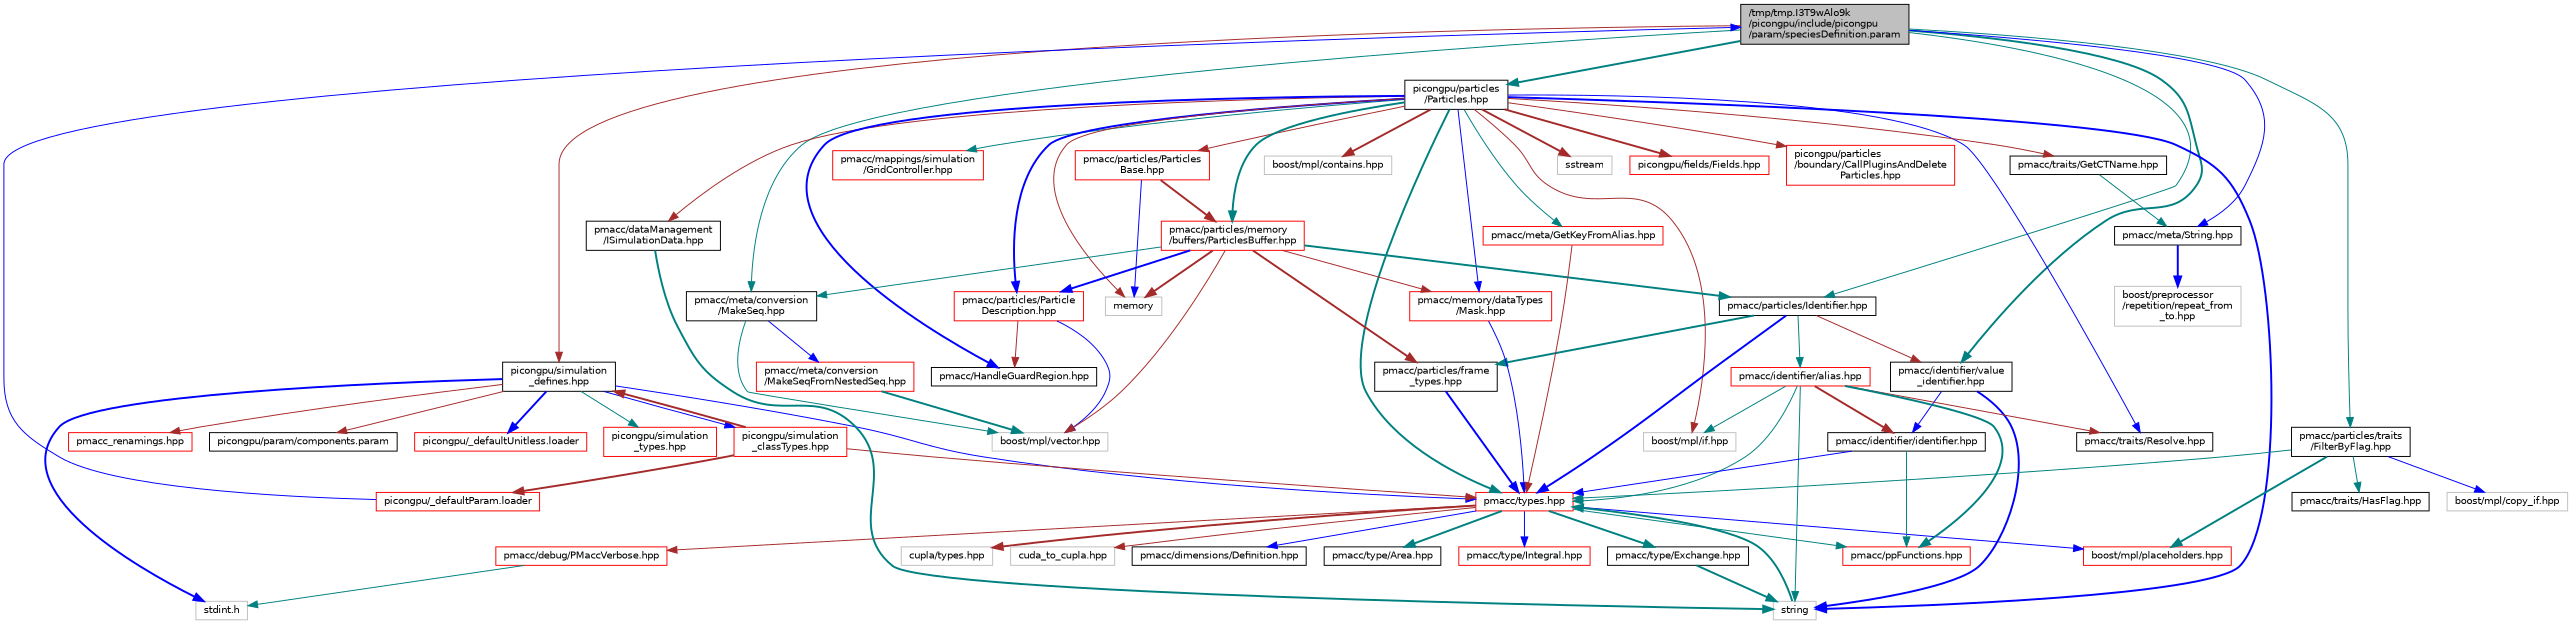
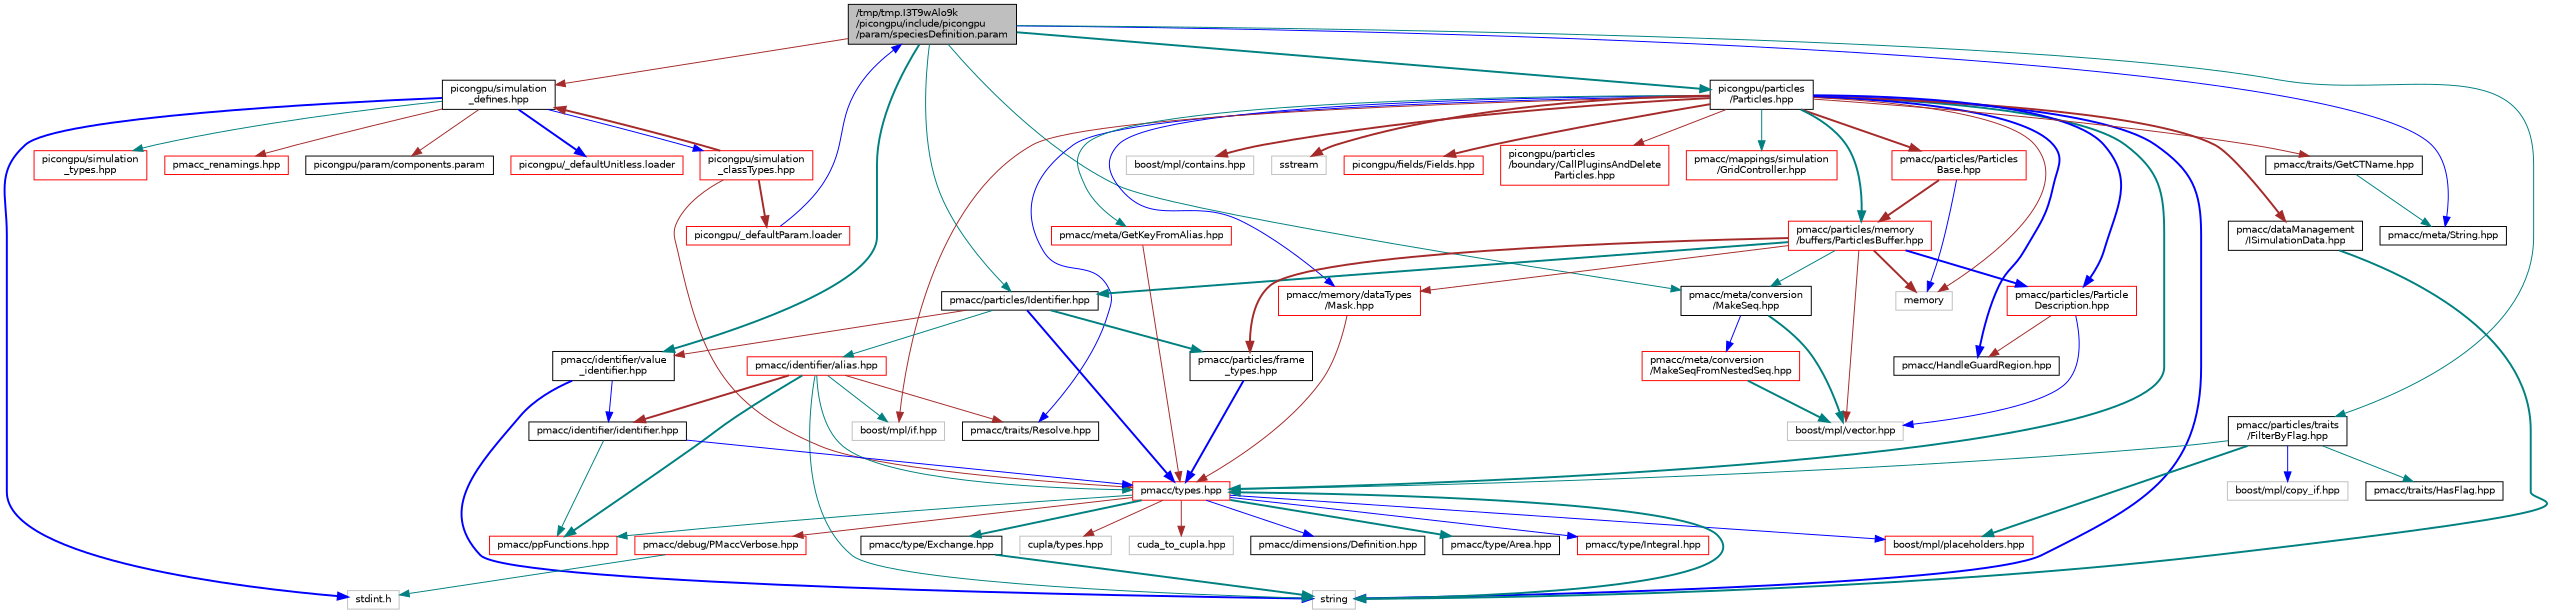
(1029, 111) -> (2100, 117)
(1306, 127) -> (1856, 128)
(2178, 306) -> none
(1515, 400) -> (1295, 411)
(839, 407) -> (1813, 357)
(953, 451) -> none
(1192, 527) -> (1128, 516)
